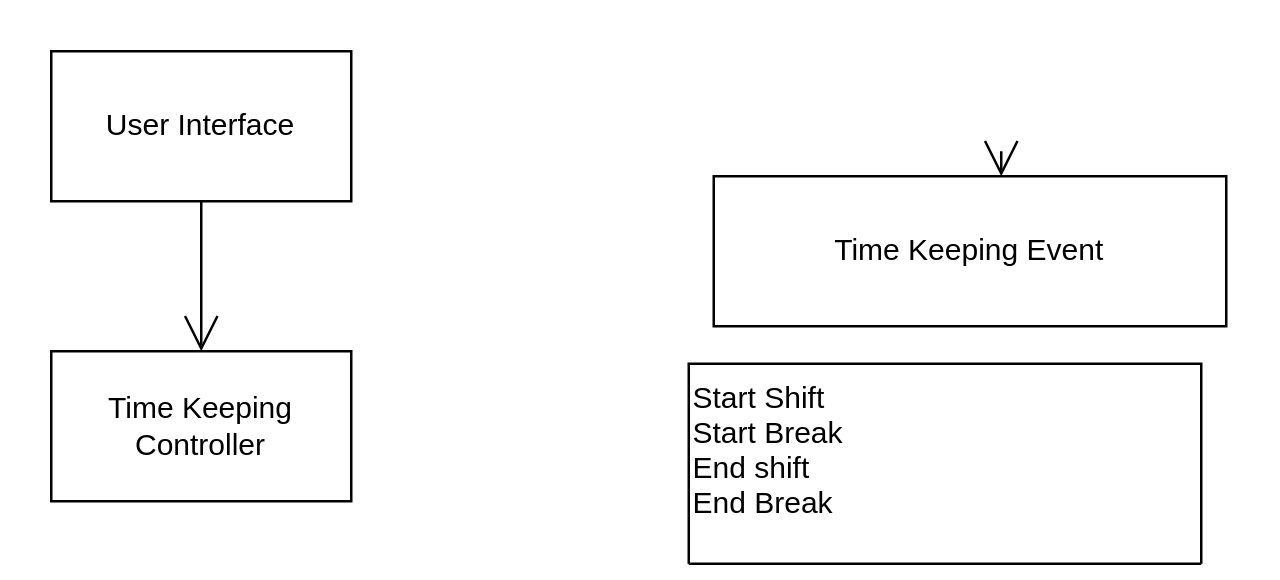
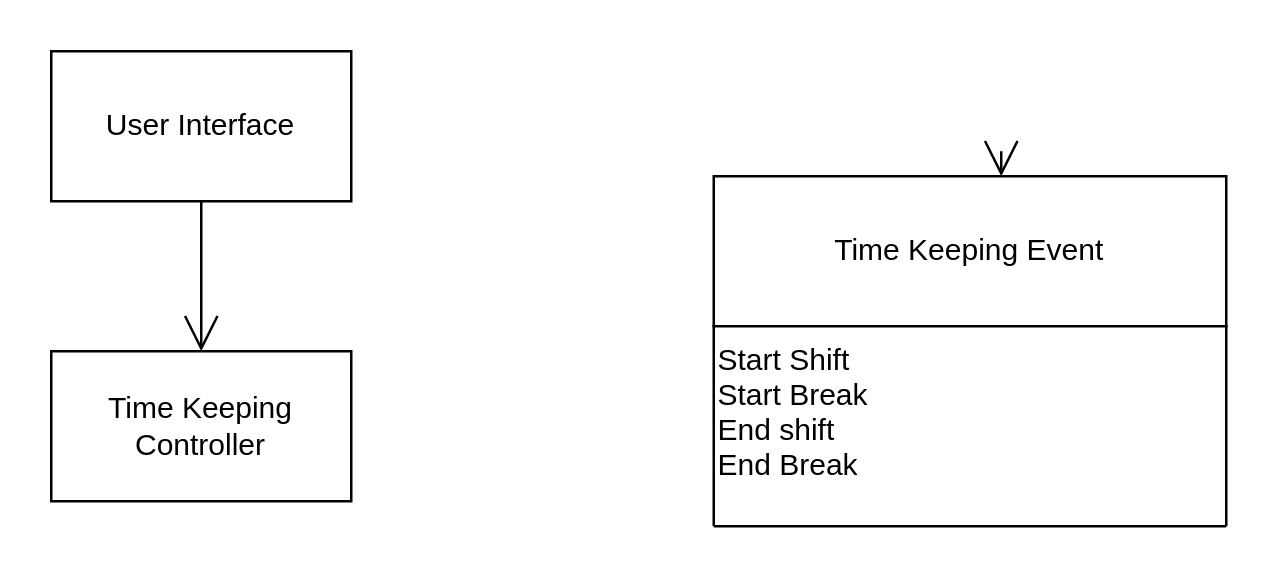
(945, 464) -> (970, 426)
